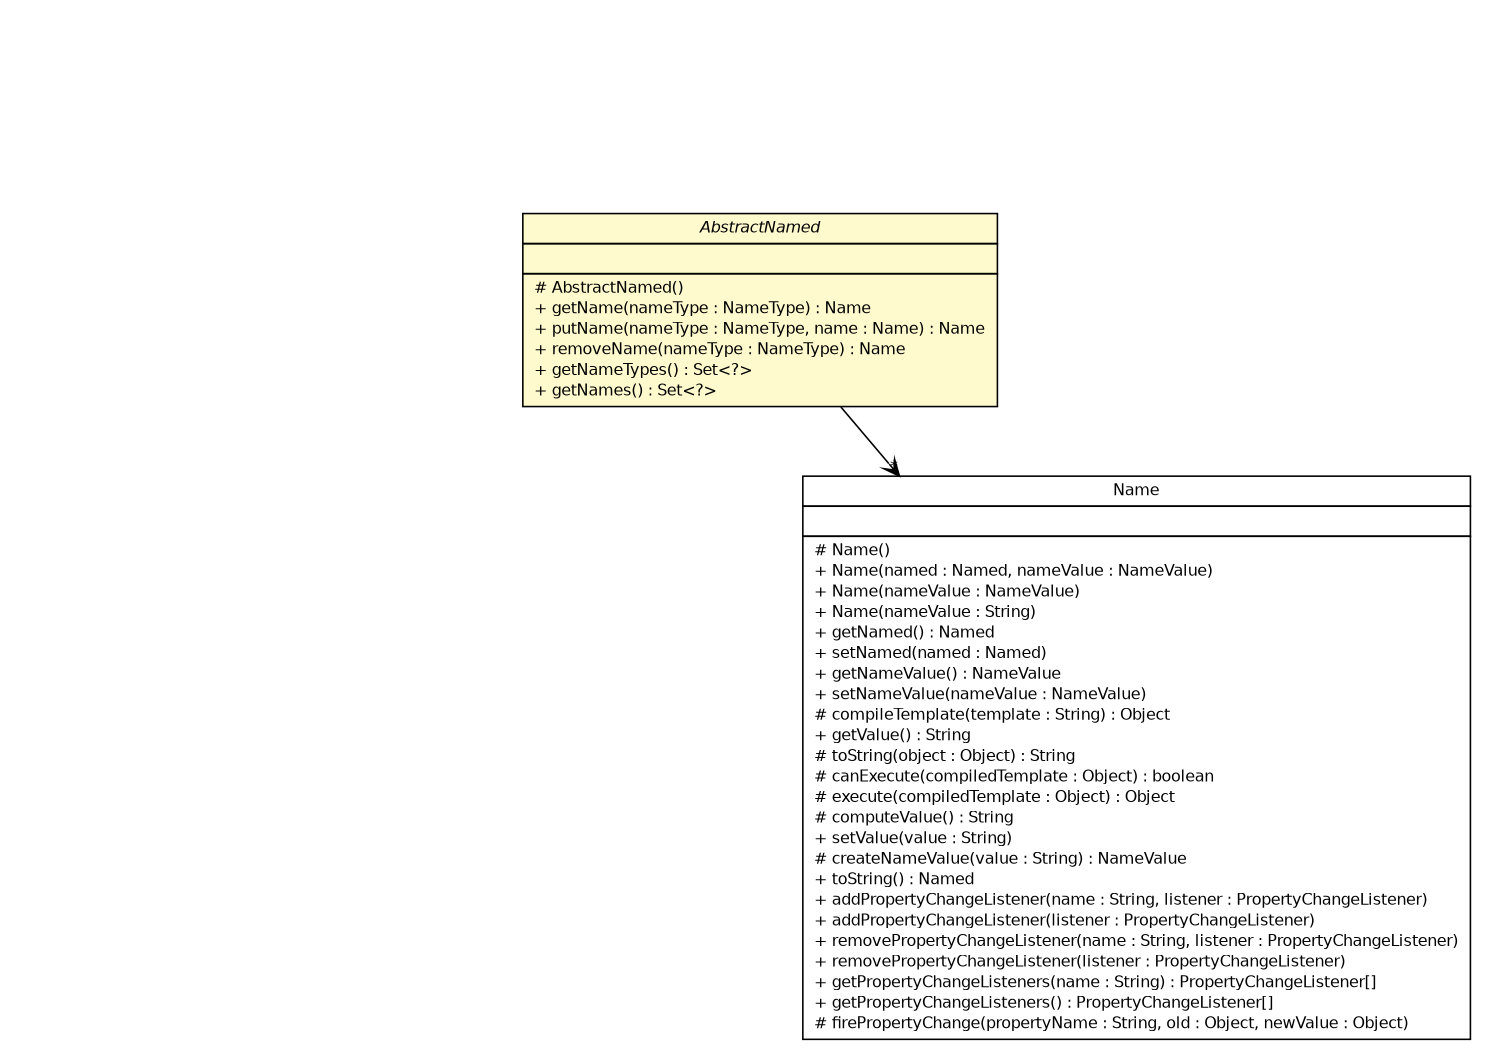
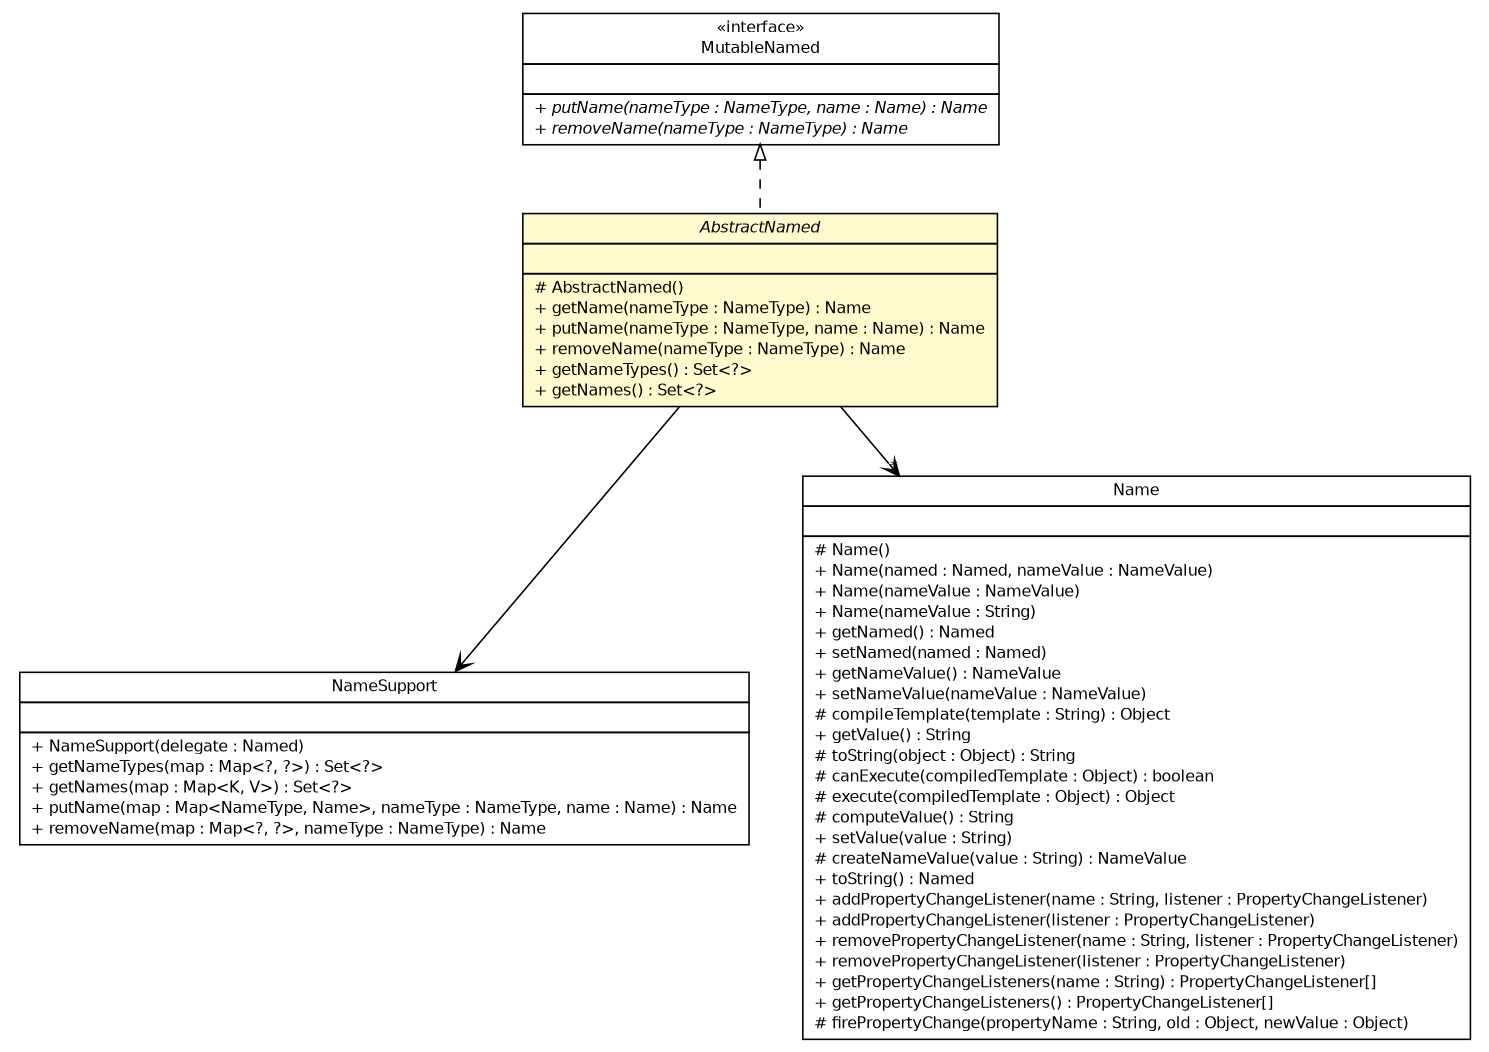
none -> (760, 78)
none -> (384, 758)
